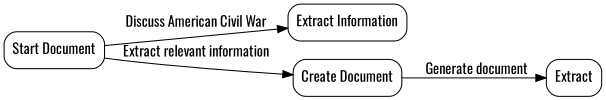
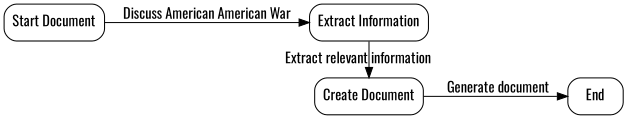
(196, 23) -> (207, 15)
(194, 67) -> (369, 54)
(574, 78) -> (596, 96)
